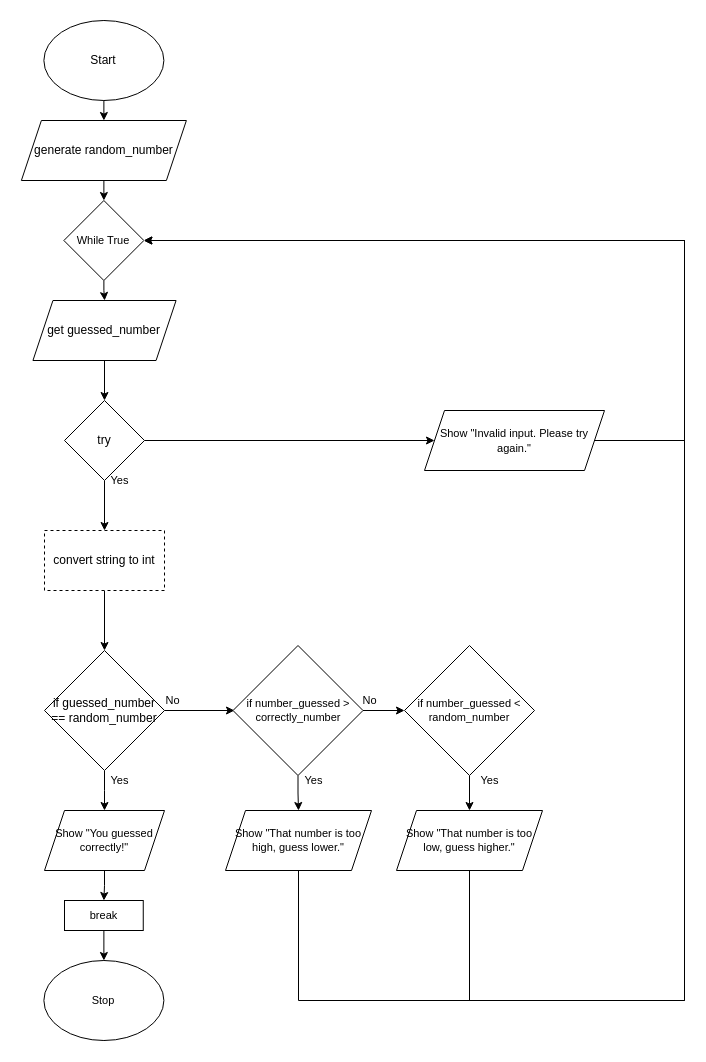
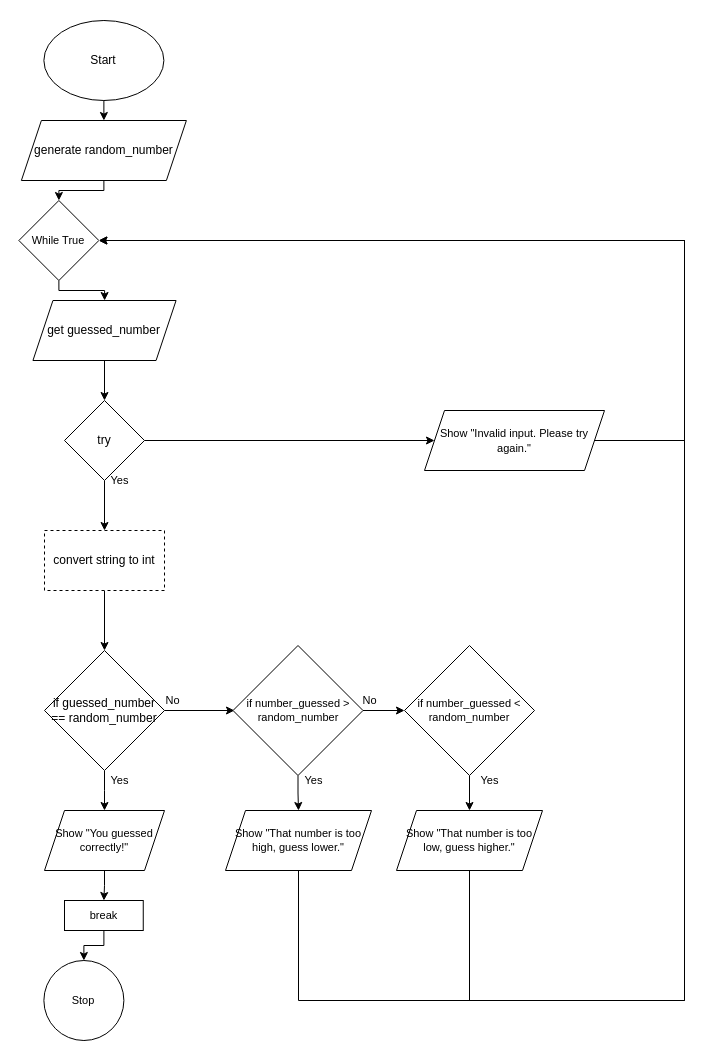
(104, 241) -> (59, 241)
(299, 711) -> (299, 711)
(104, 1001) -> (84, 1001)
